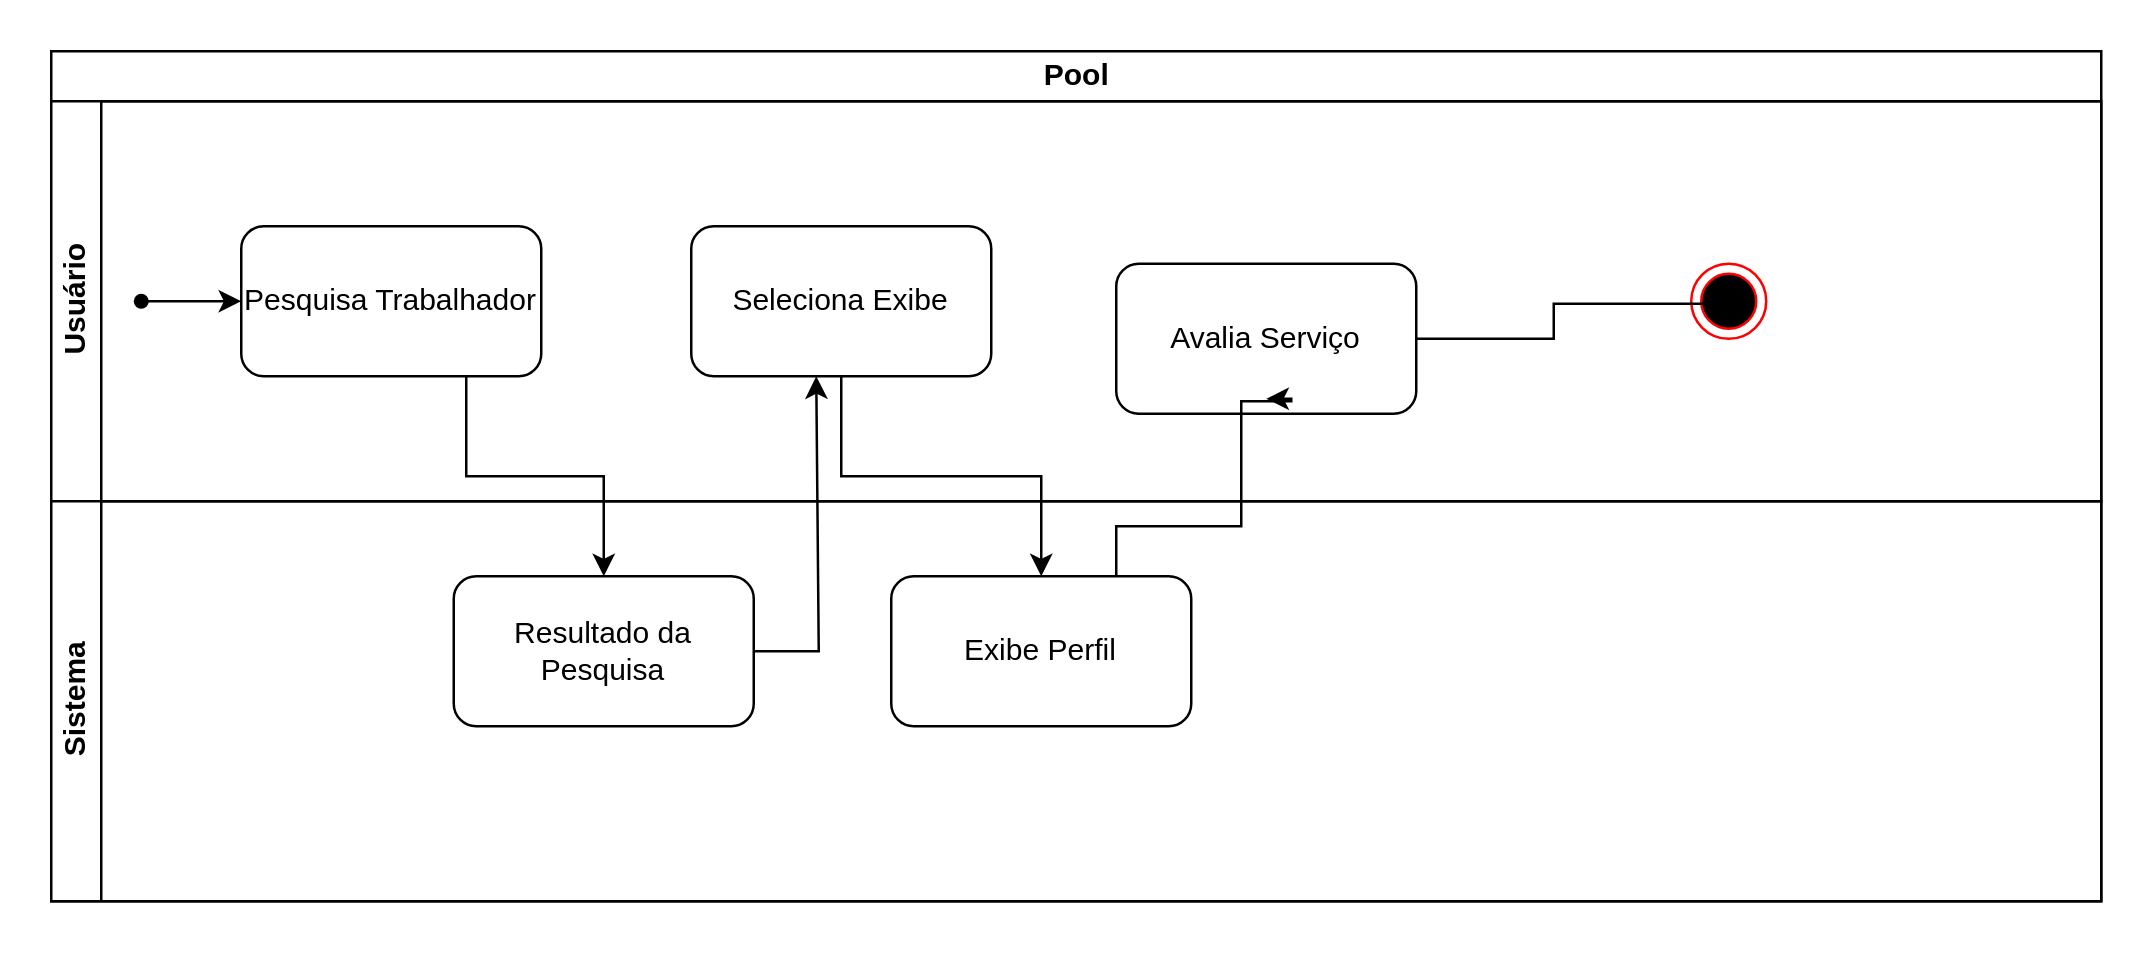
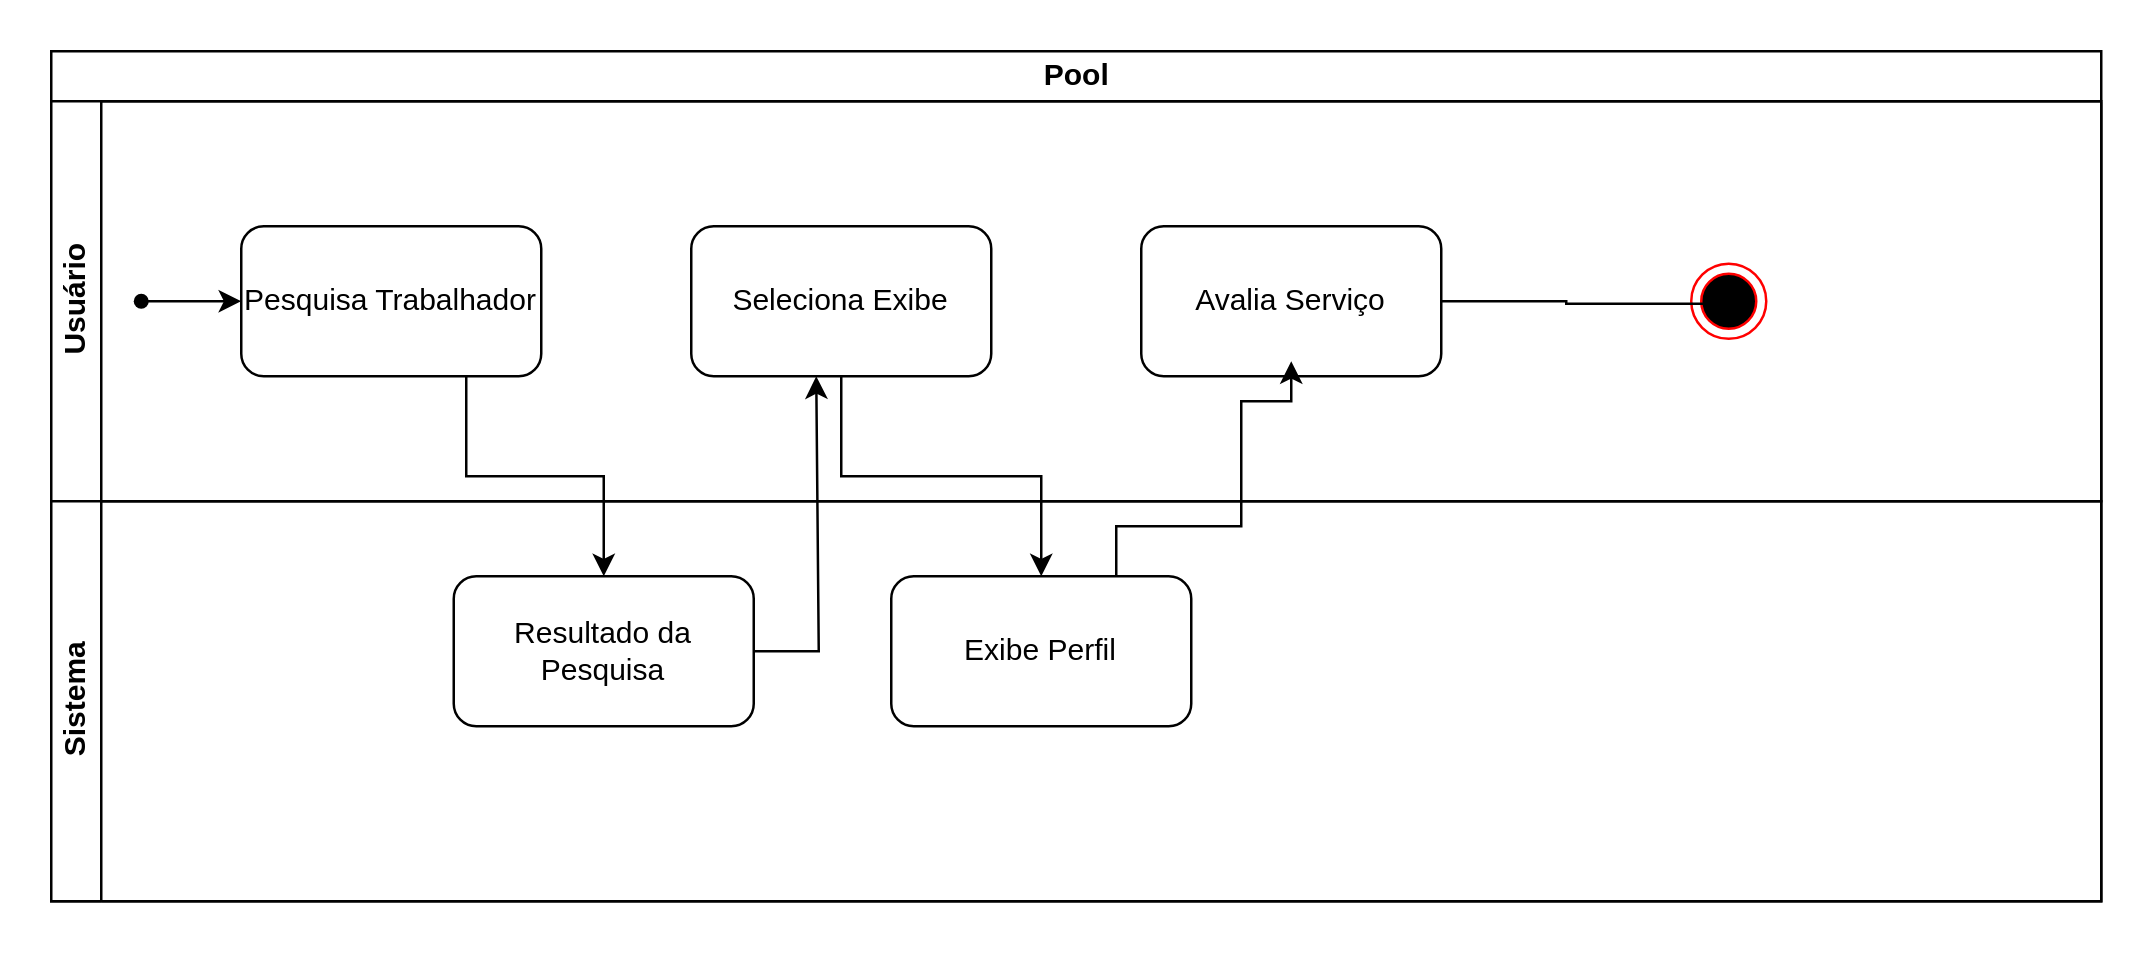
(1266, 339) -> (1291, 301)
